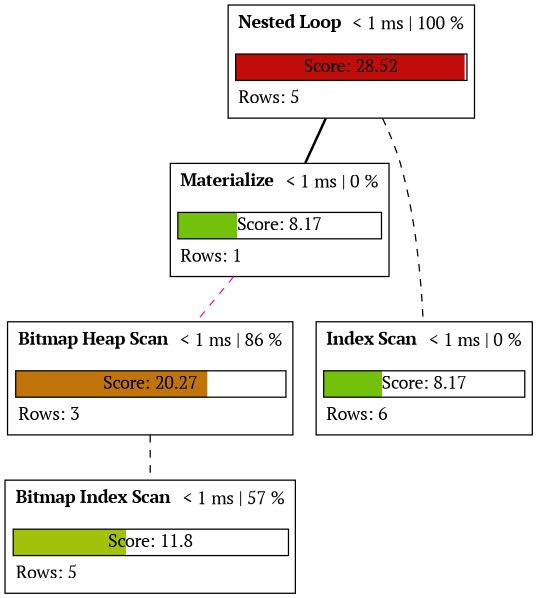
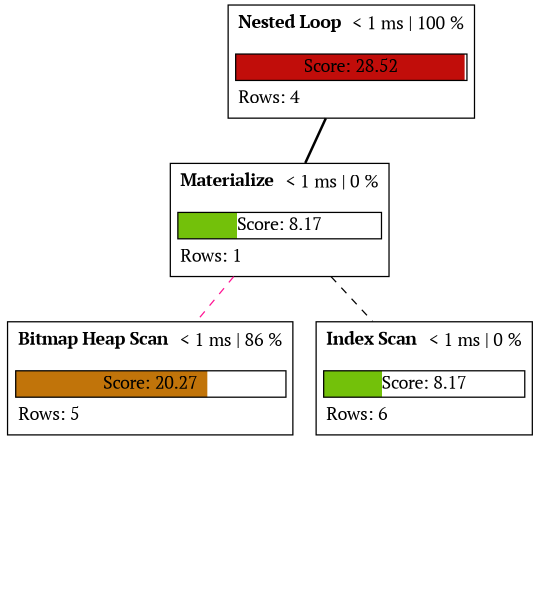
(269, 98) -> (269, 98)
(412, 218) -> (352, 299)
(49, 415) -> (49, 415)
(150, 537) -> none
